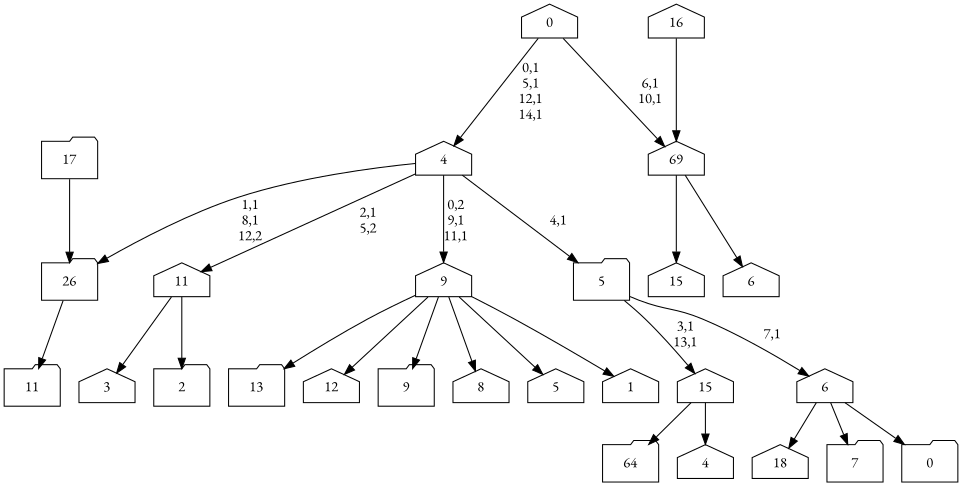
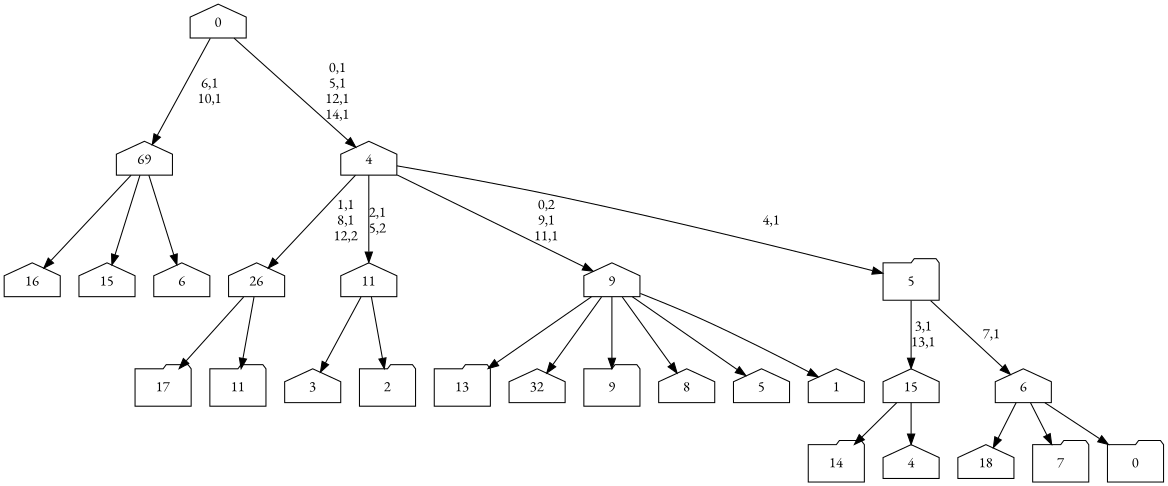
(676, 85) -> (91, 218)
(70, 216) -> (215, 329)
(70, 282) -> (257, 282)
(331, 388) -> (537, 388)
(631, 463) -> (836, 463)
